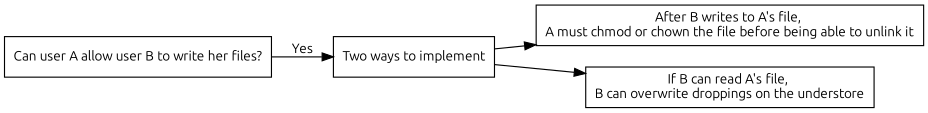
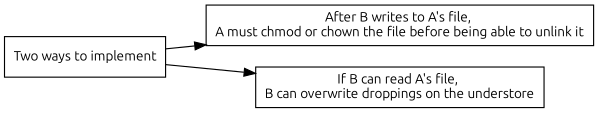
(138, 57) -> none
